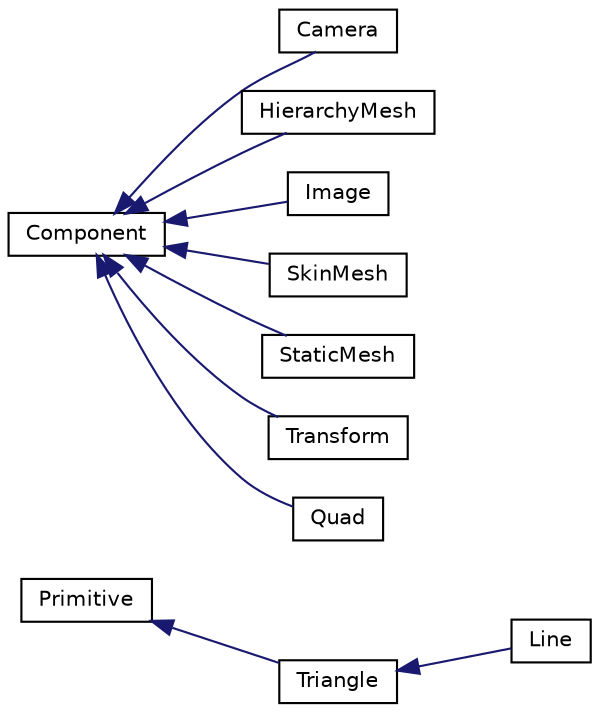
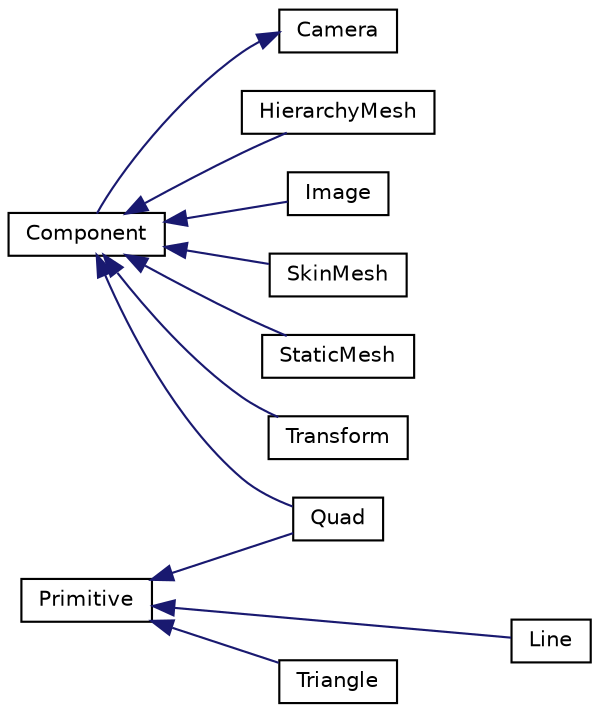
(214, 113) -> (168, 118)
none -> (232, 553)
(465, 657) -> (343, 623)
